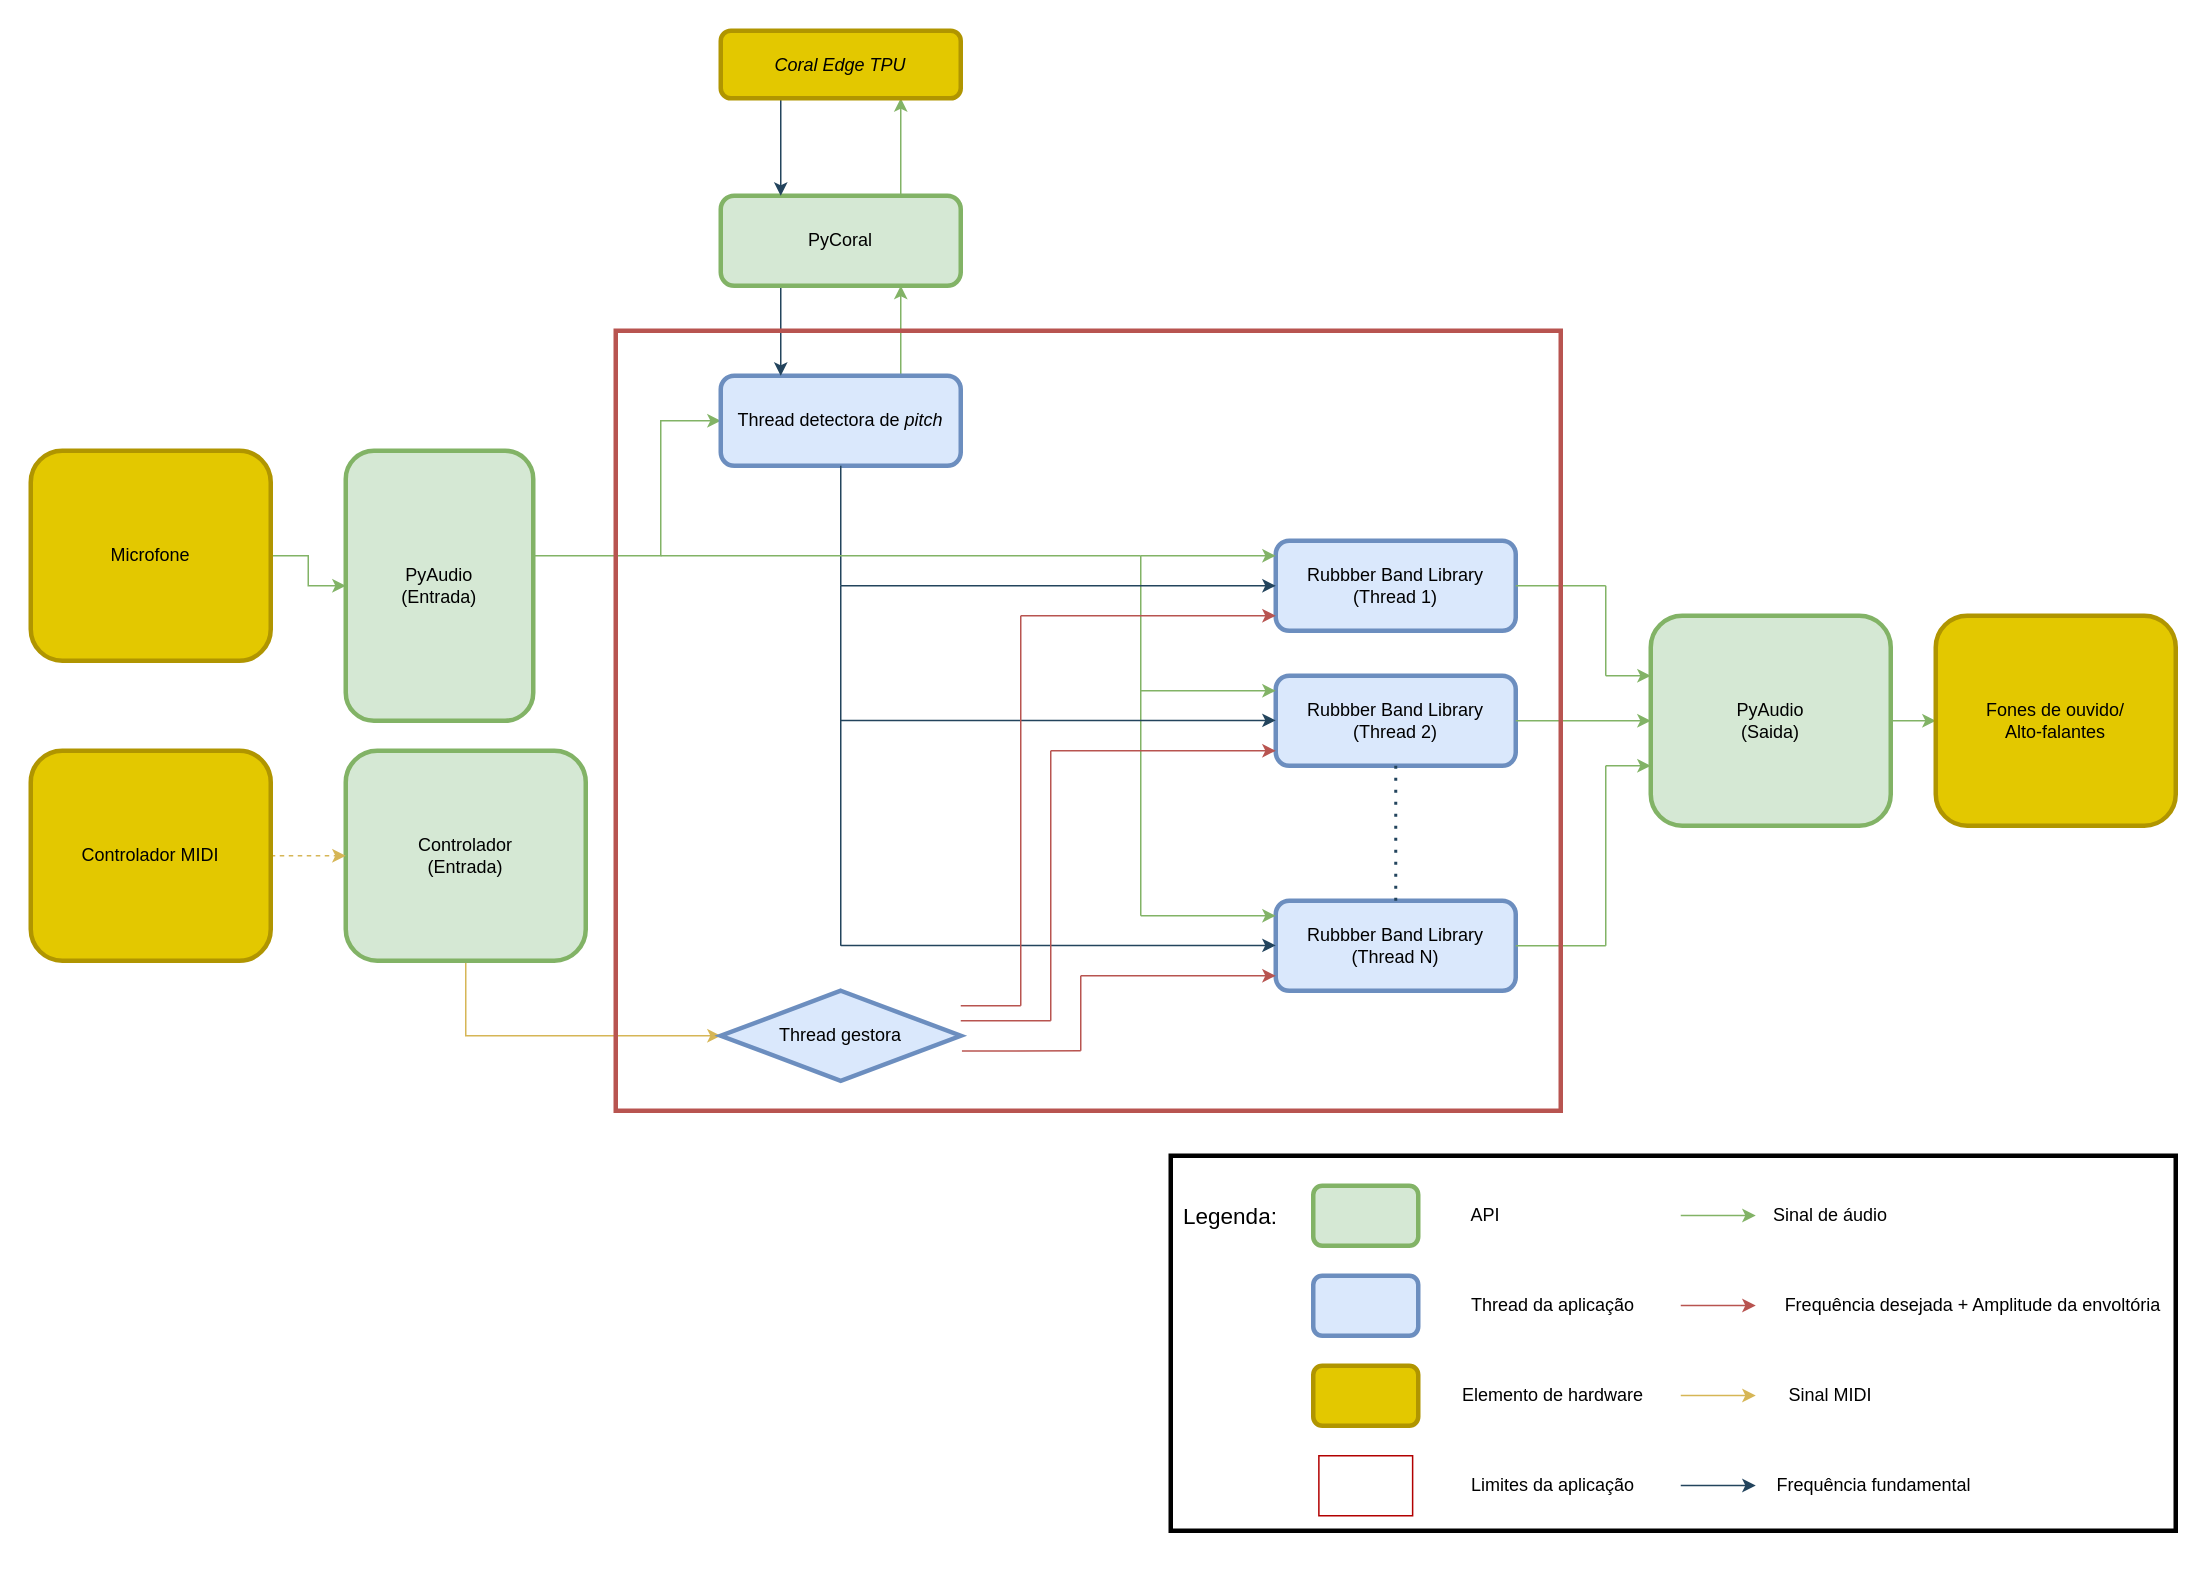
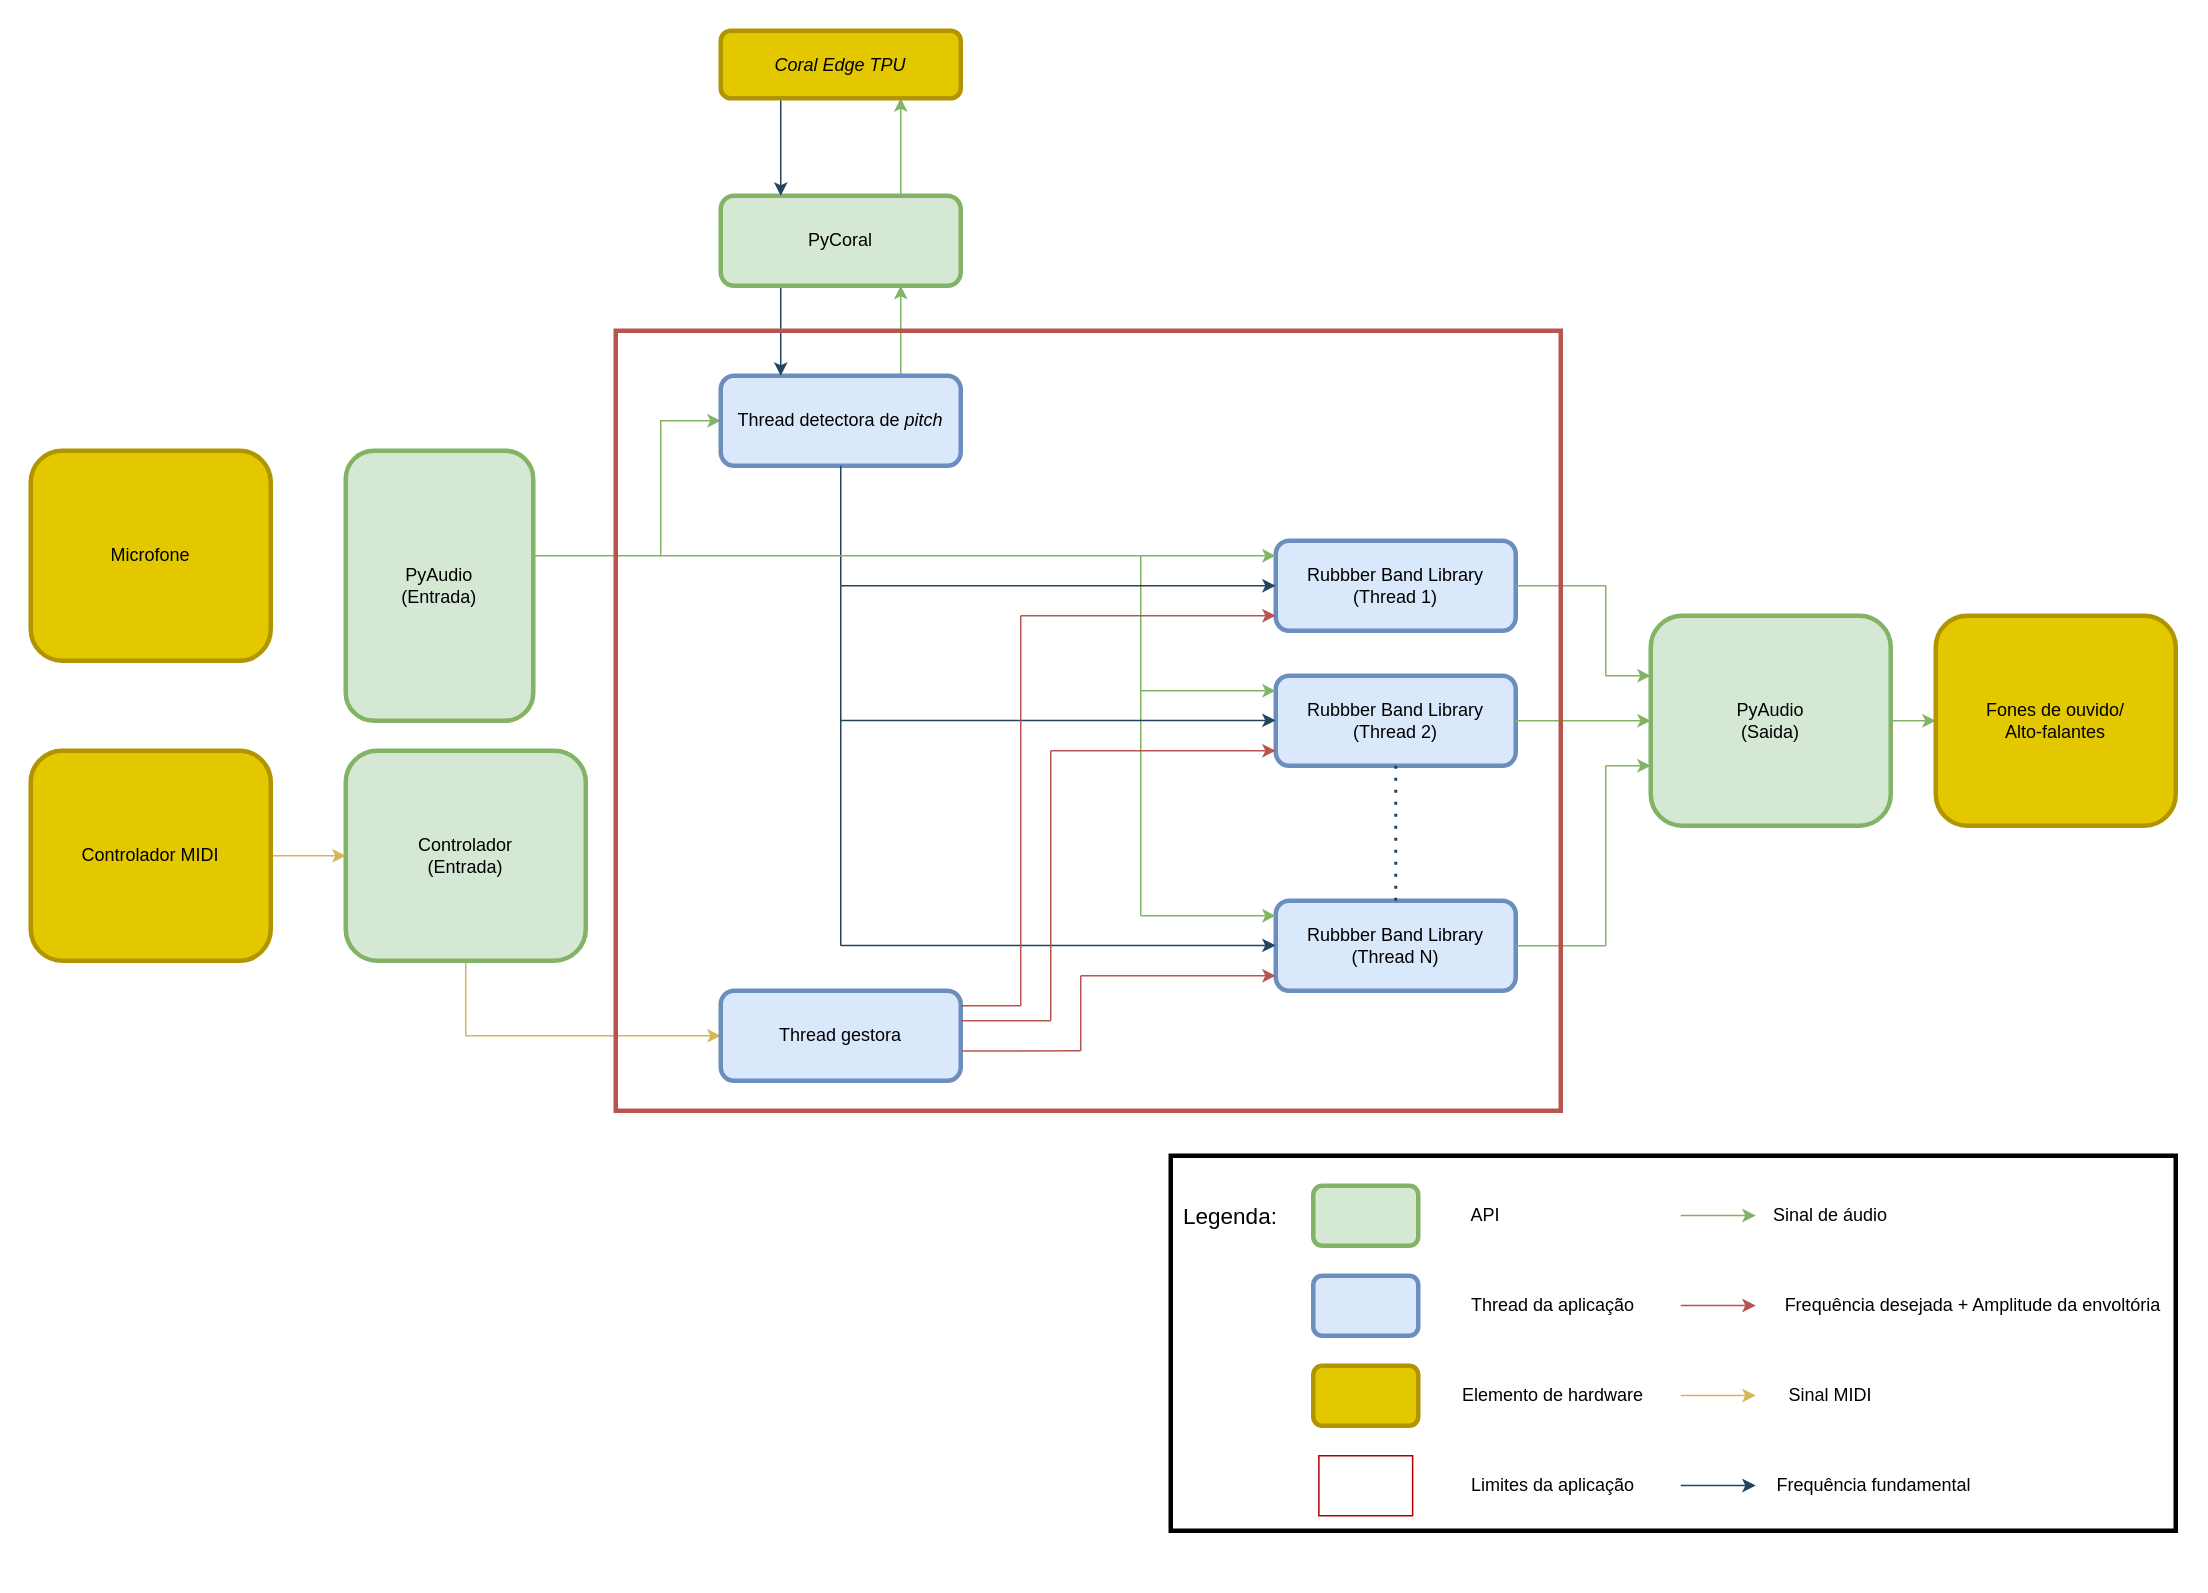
(308, 566) -> none
(304, 856) -> (304, 856)
(841, 1036) -> (841, 1036)
